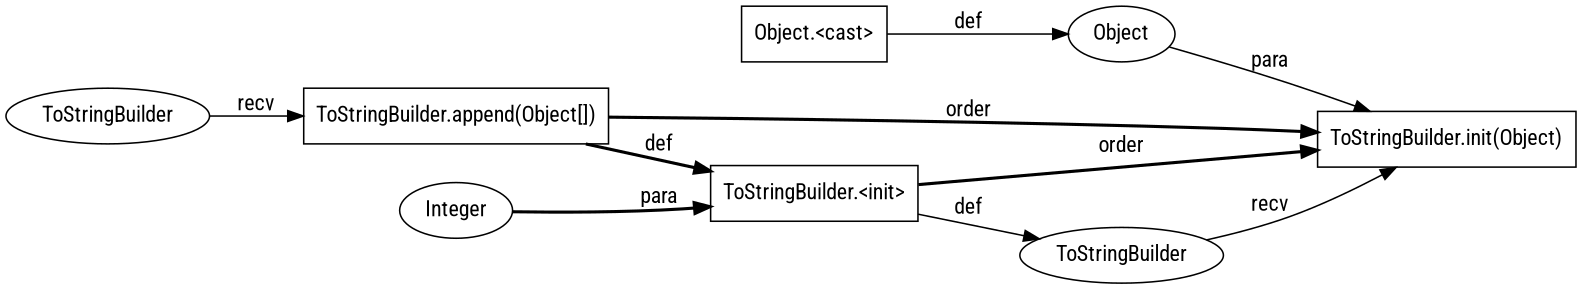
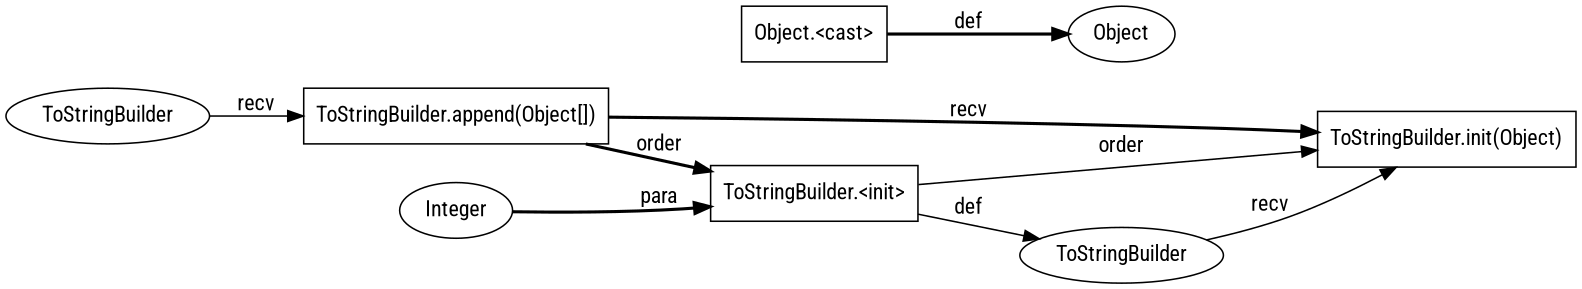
(970, 34) -> (970, 34)
(1263, 75) -> none
(969, 111) -> (969, 111)
(660, 145) -> (660, 145)
(1110, 168) -> (1110, 168)
